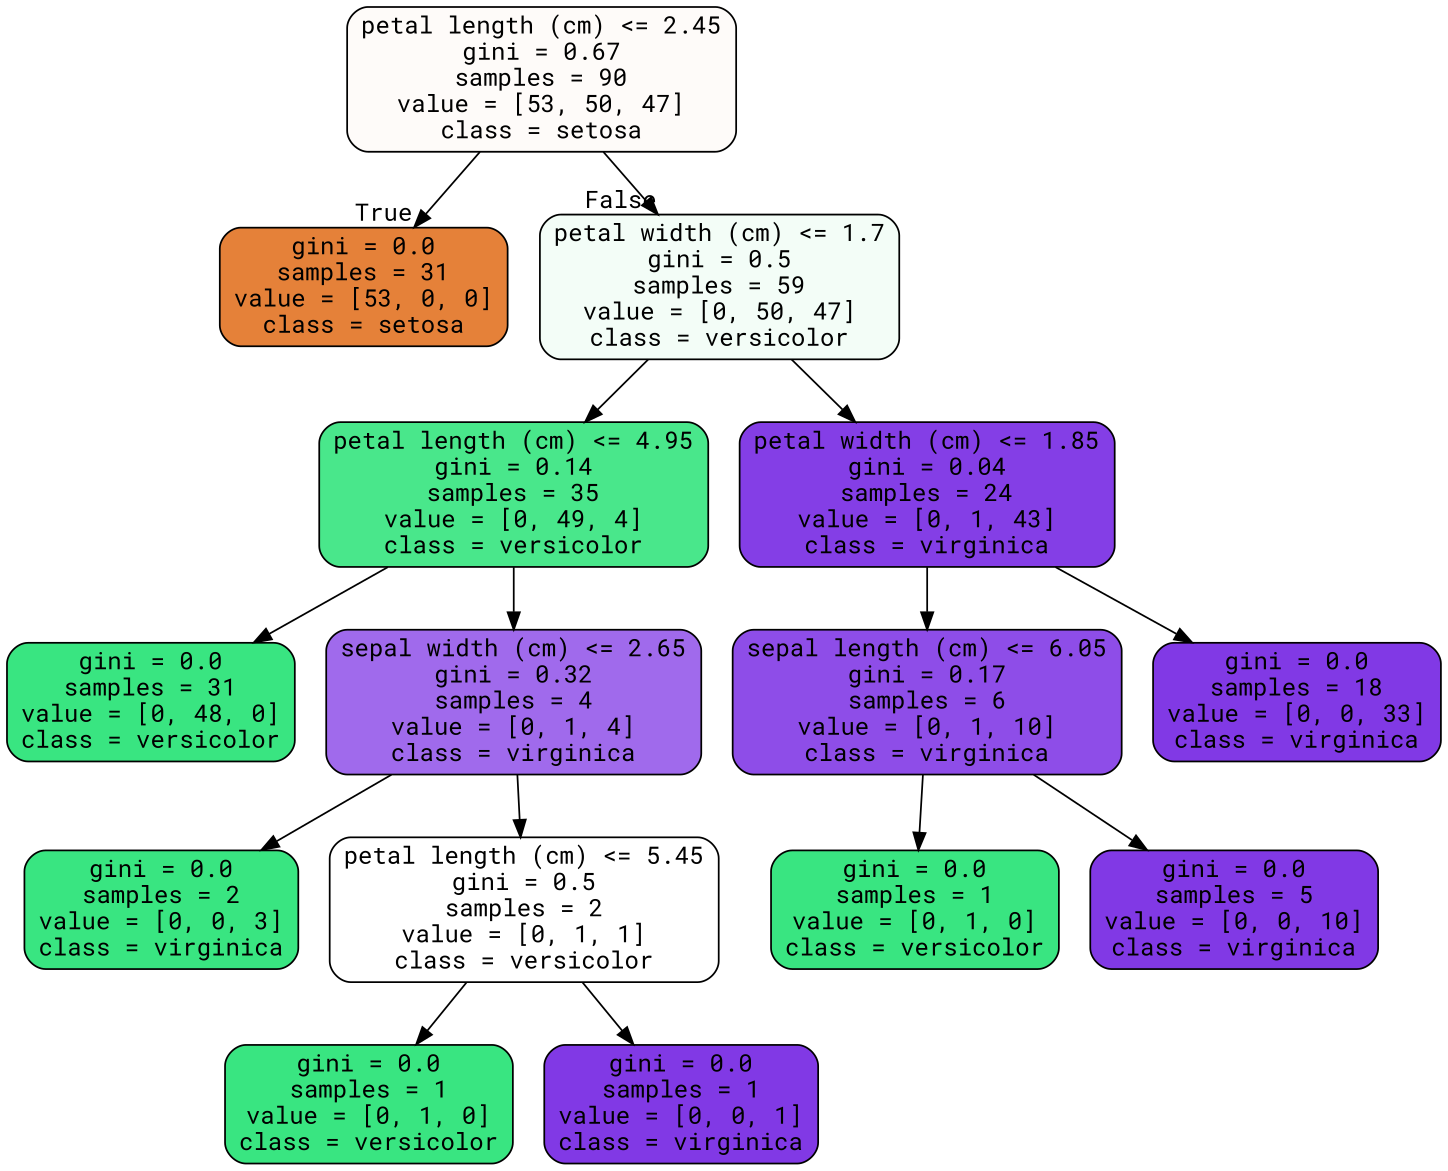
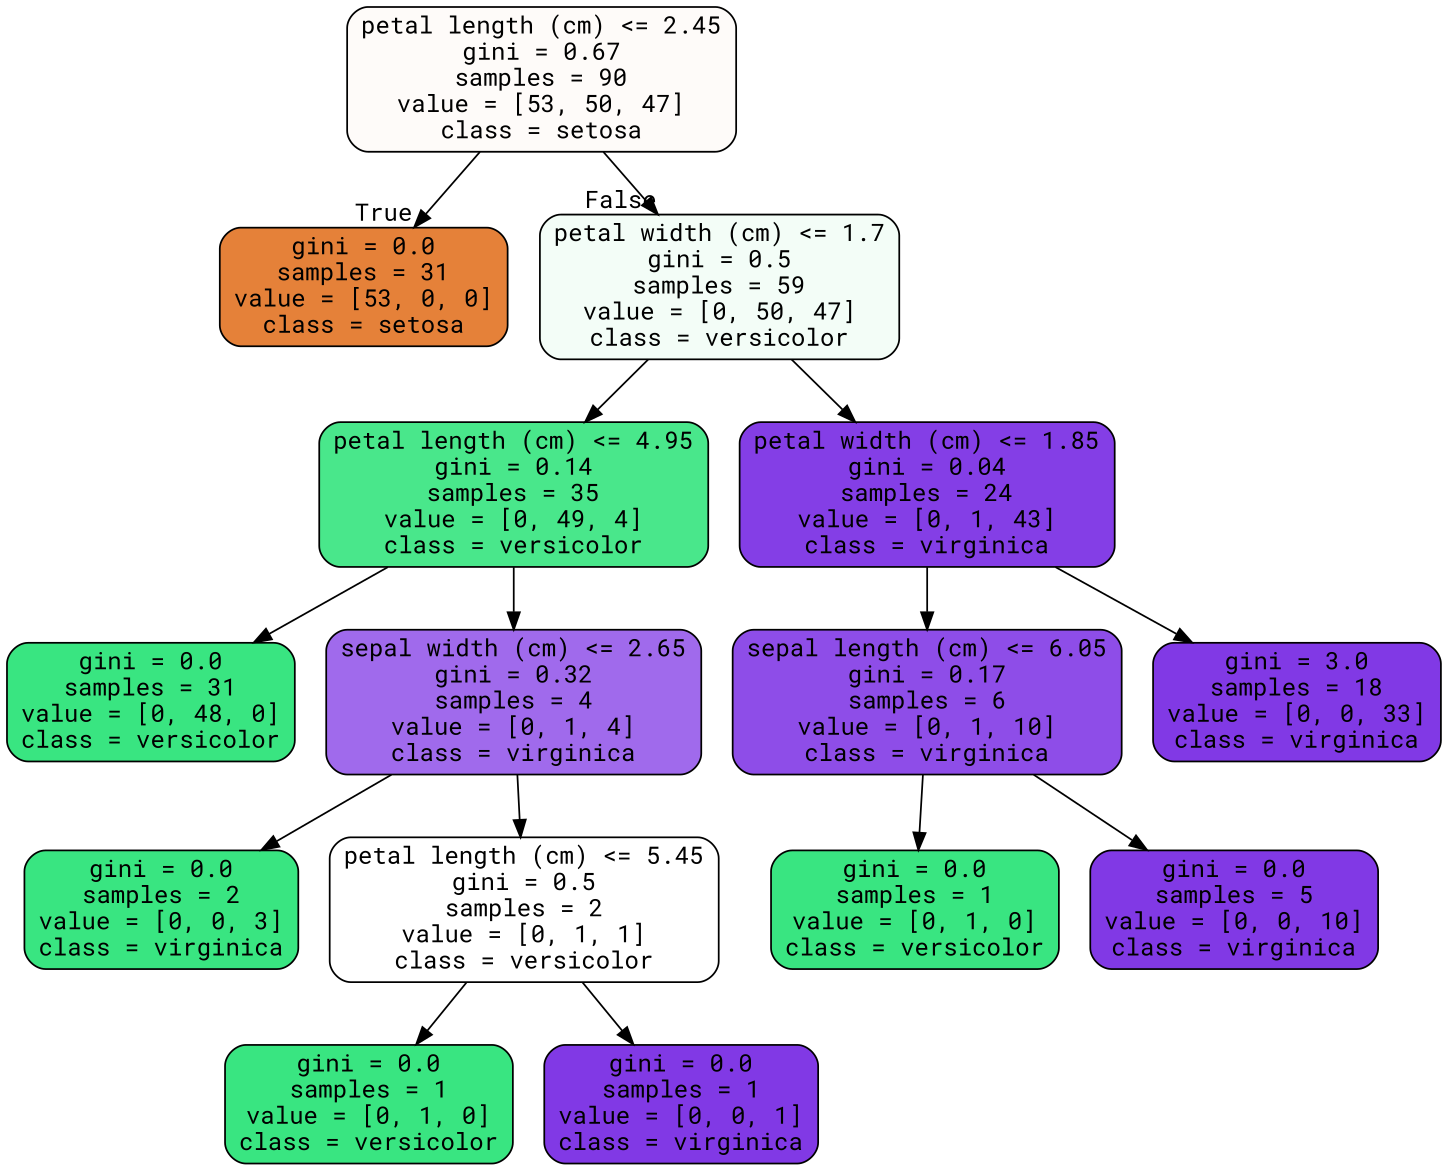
(1297, 702) -> (1297, 702)
